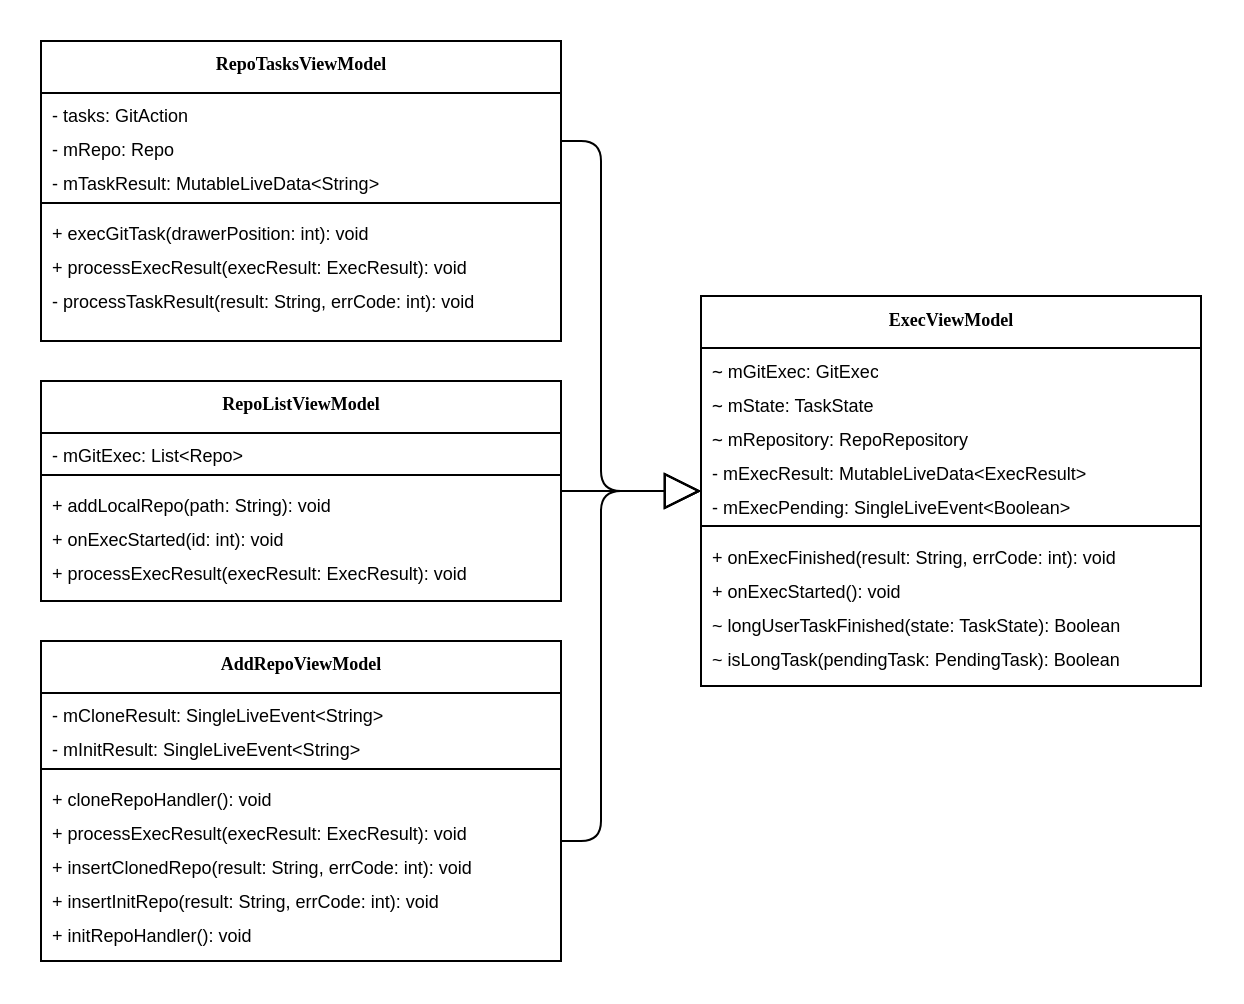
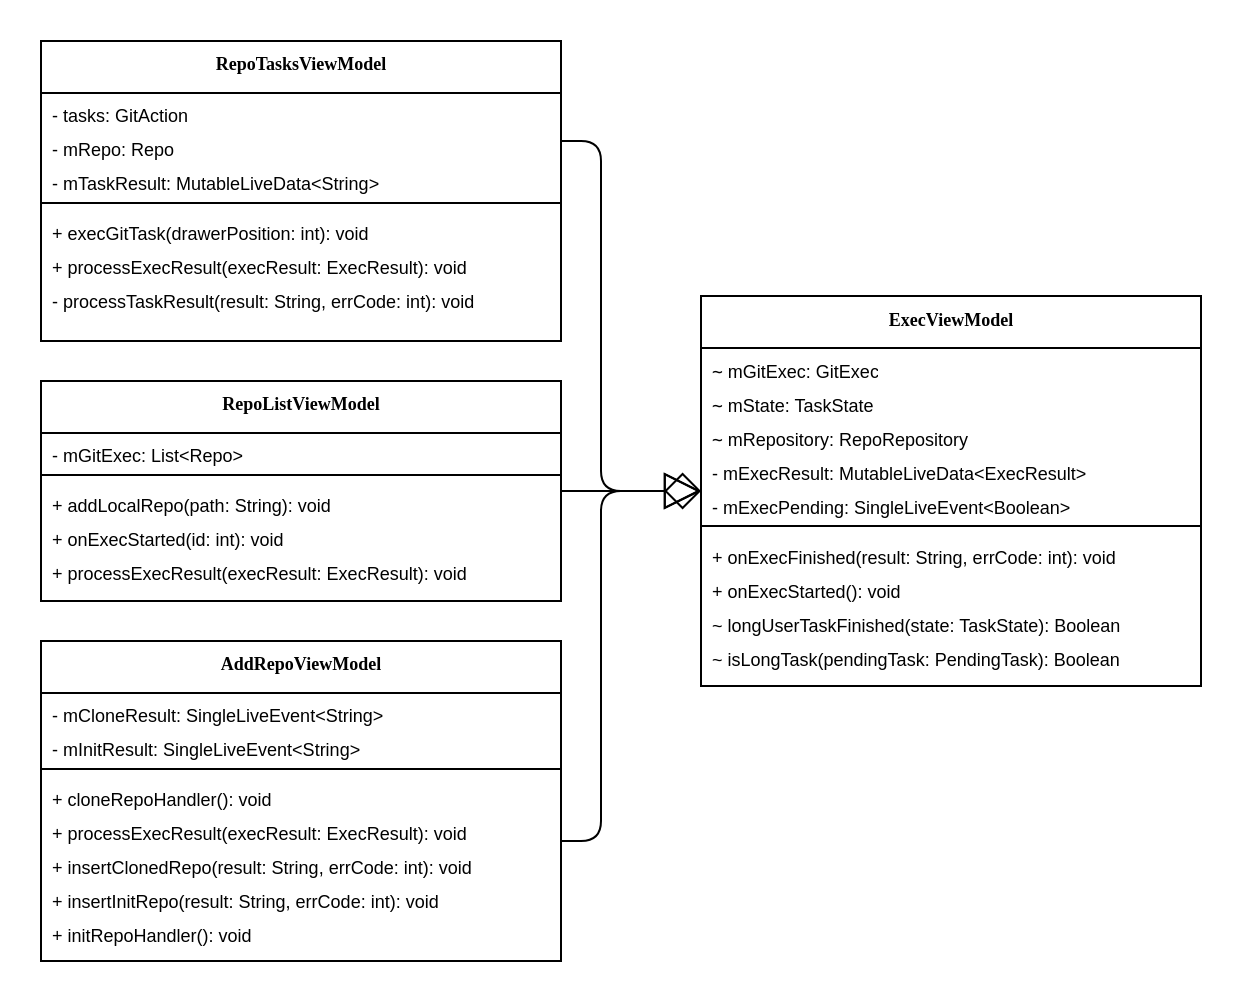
(665, 491) -> (665, 491)
